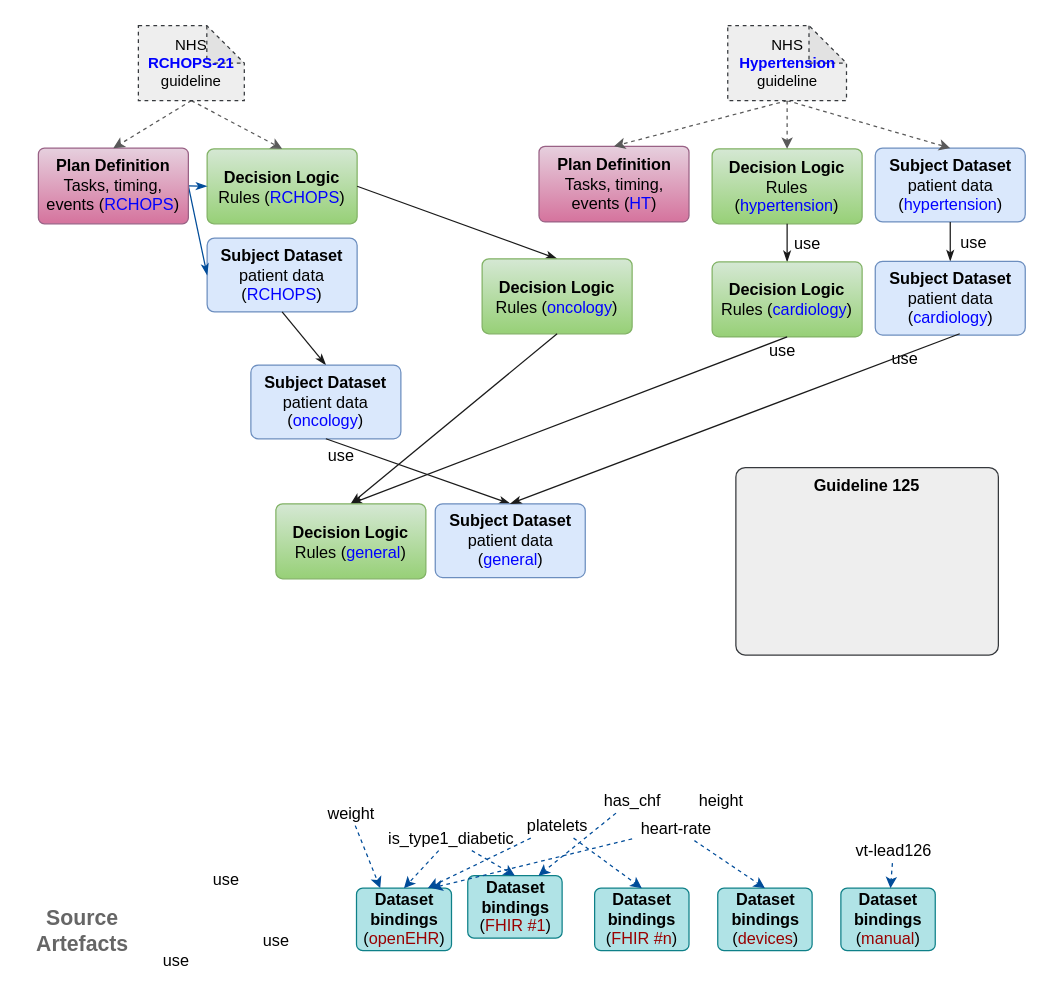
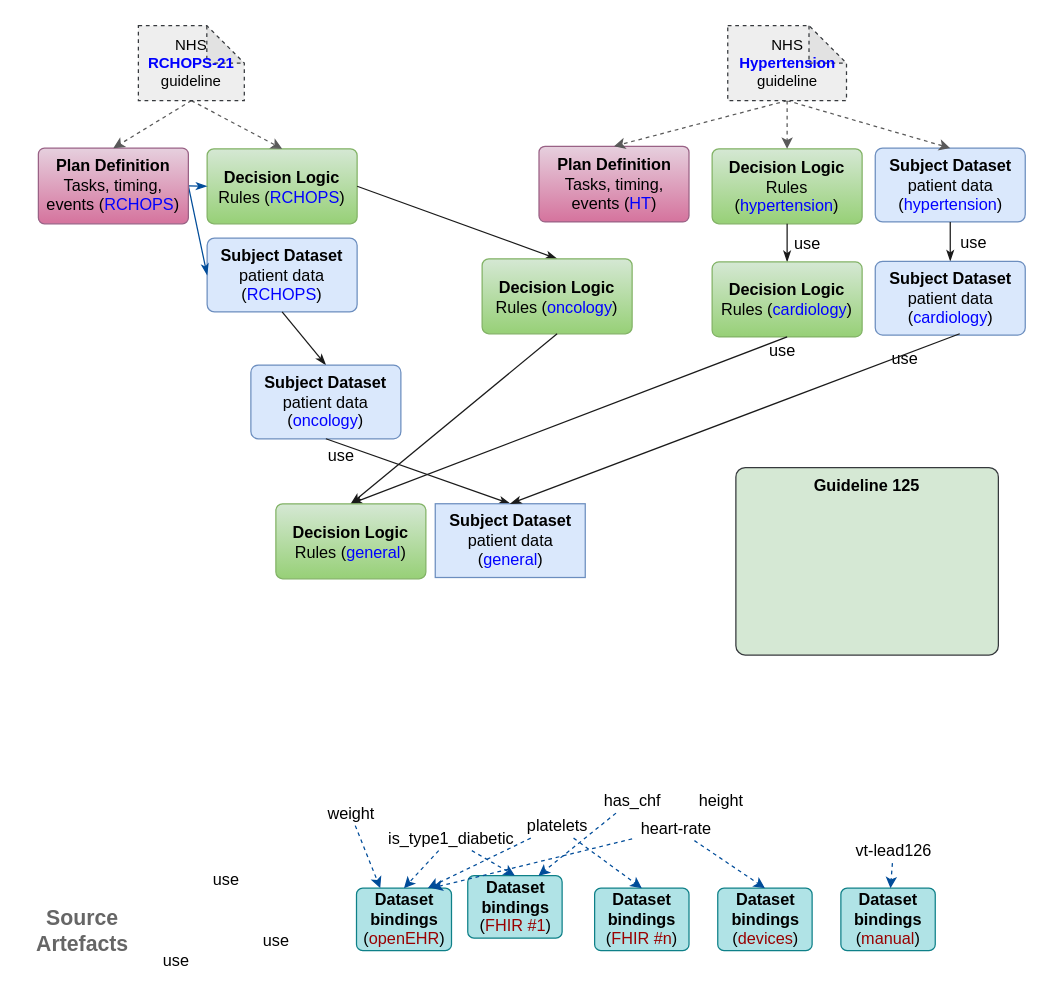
(510, 541) -> (510, 541)
(867, 561) -> (867, 561)
